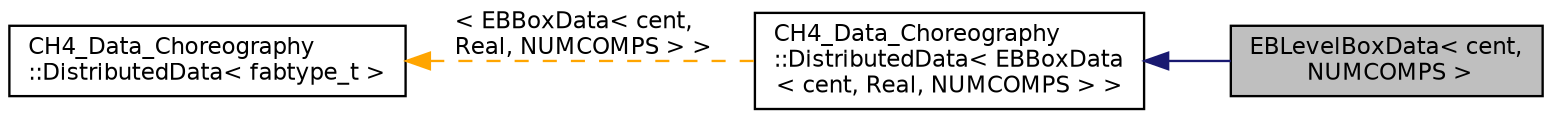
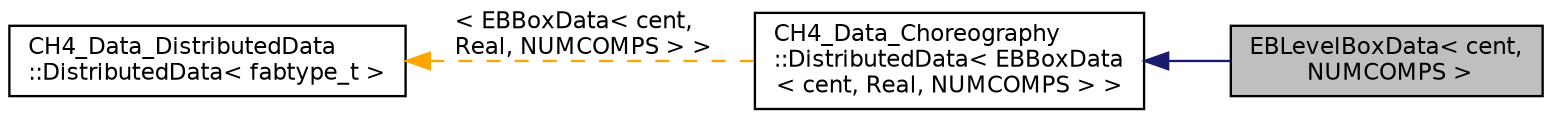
(207, 61) -> (207, 61)
